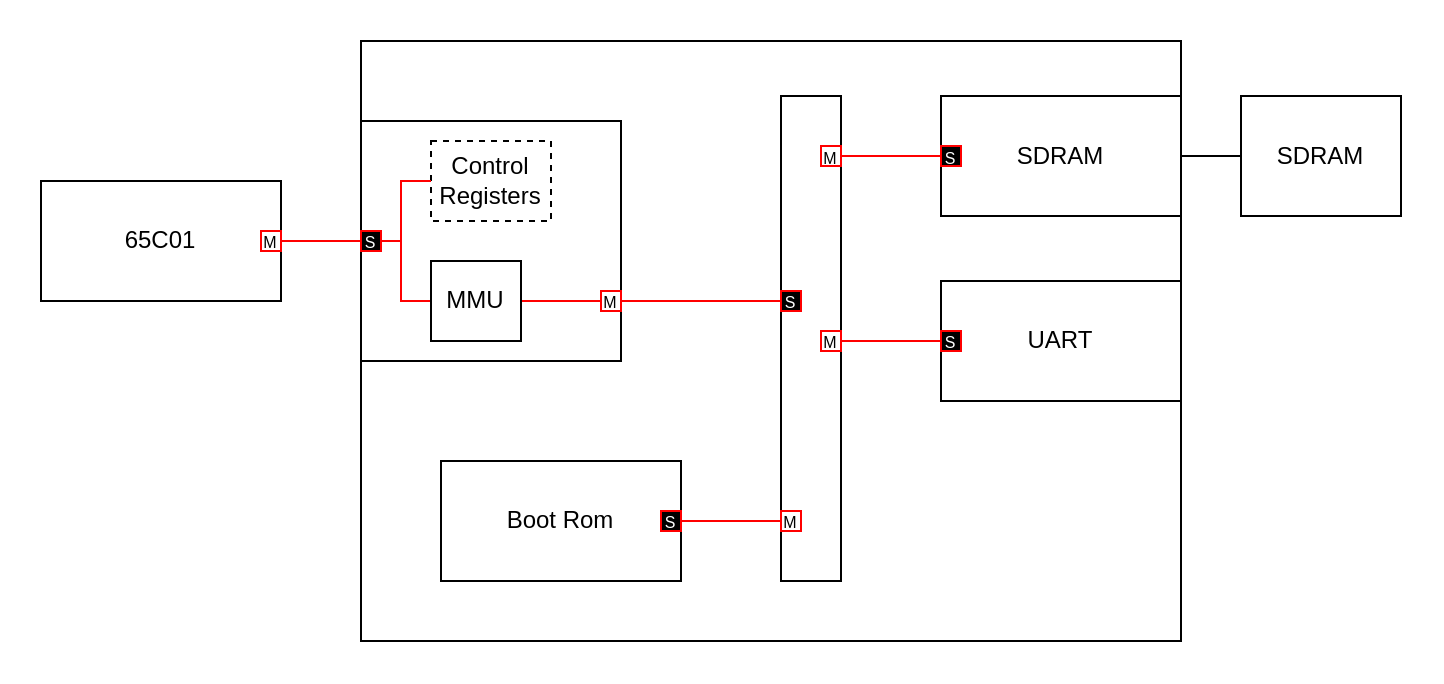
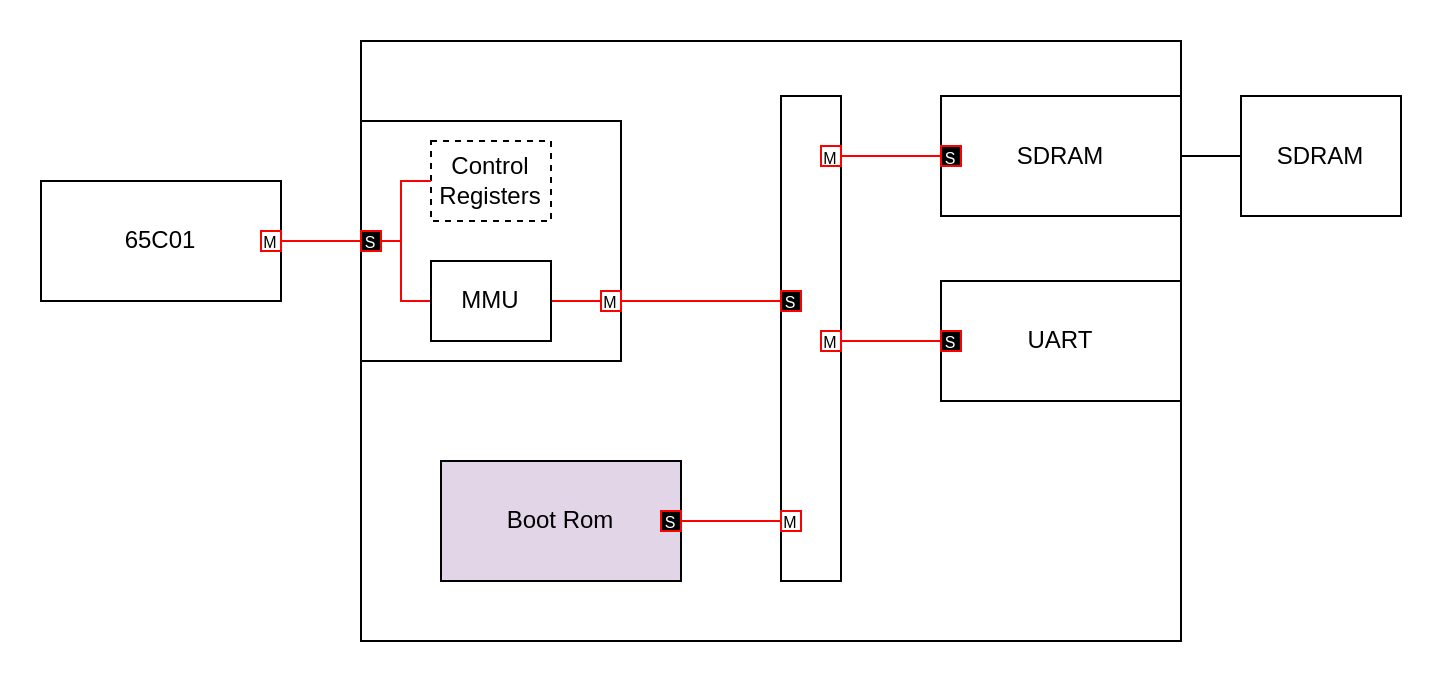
(476, 301) -> (491, 301)
(561, 521) -> (561, 521)
